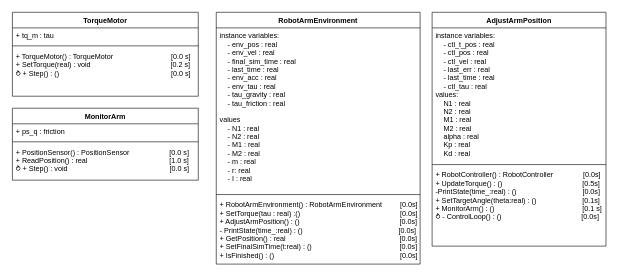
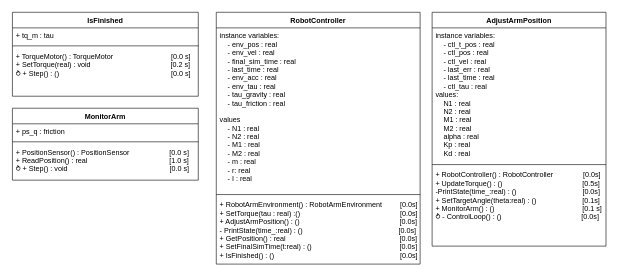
(105, 20) -> (105, 20)
(318, 20) -> (318, 20)
